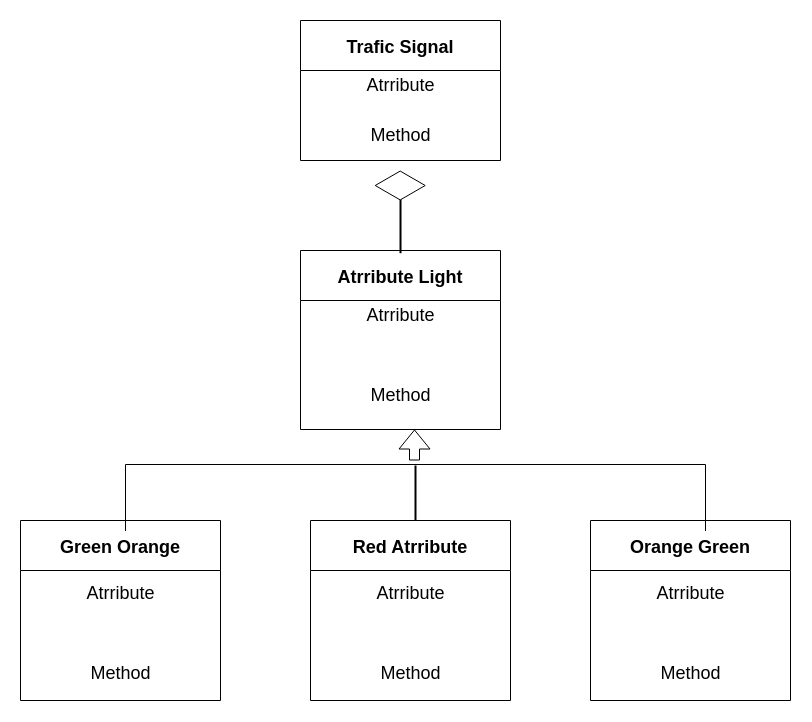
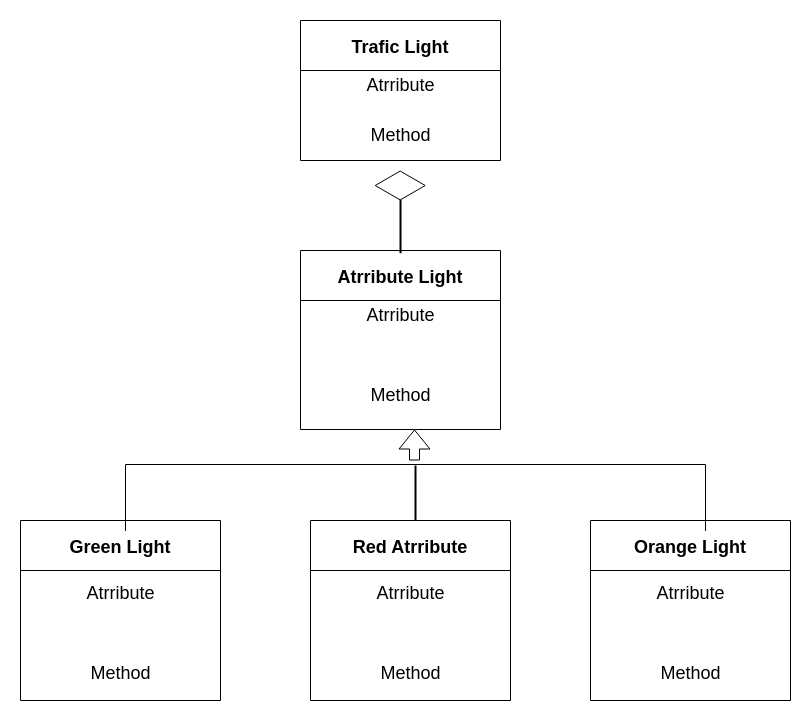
(400, 47) -> (400, 47)
(120, 547) -> (120, 547)
(690, 547) -> (690, 547)
